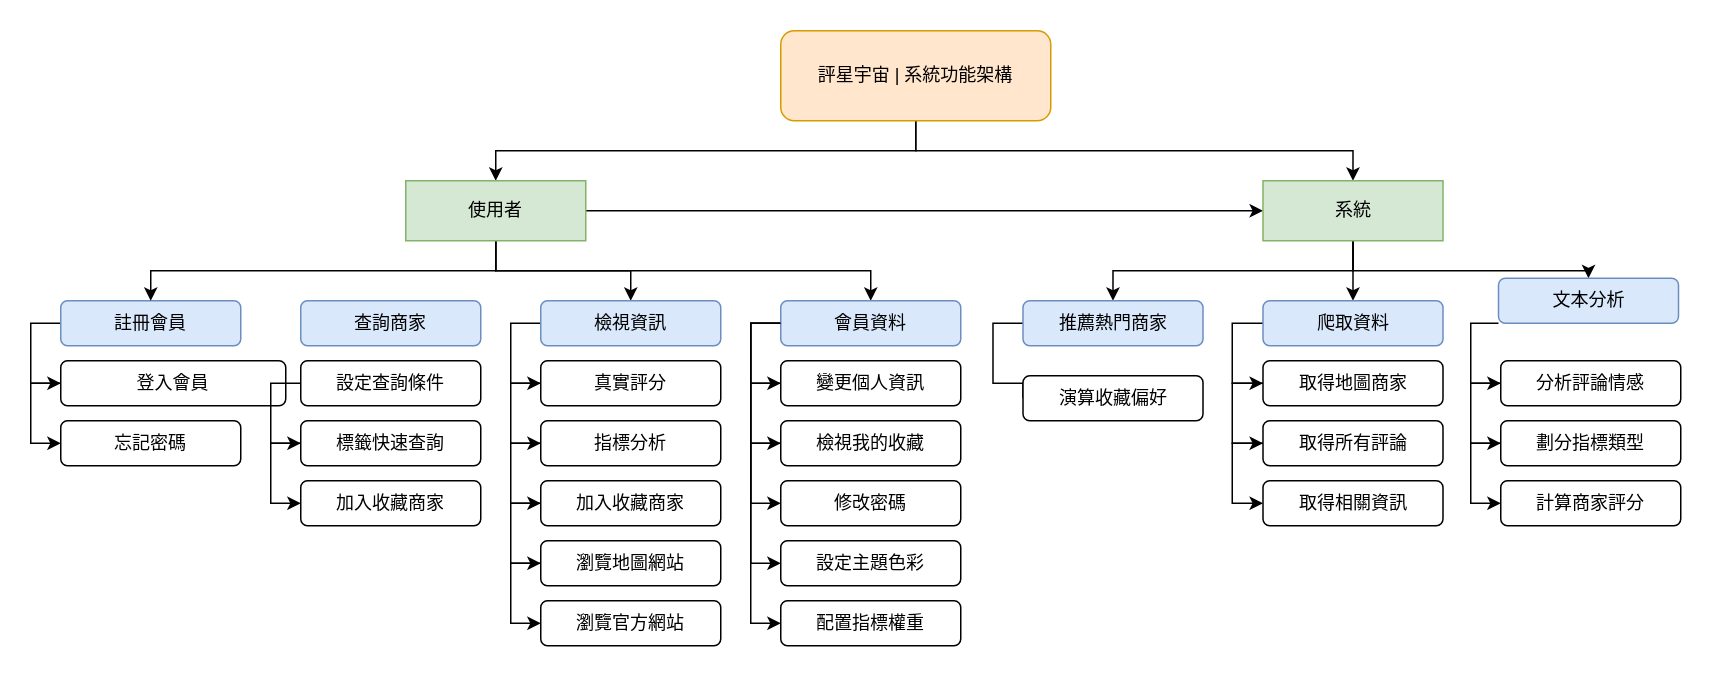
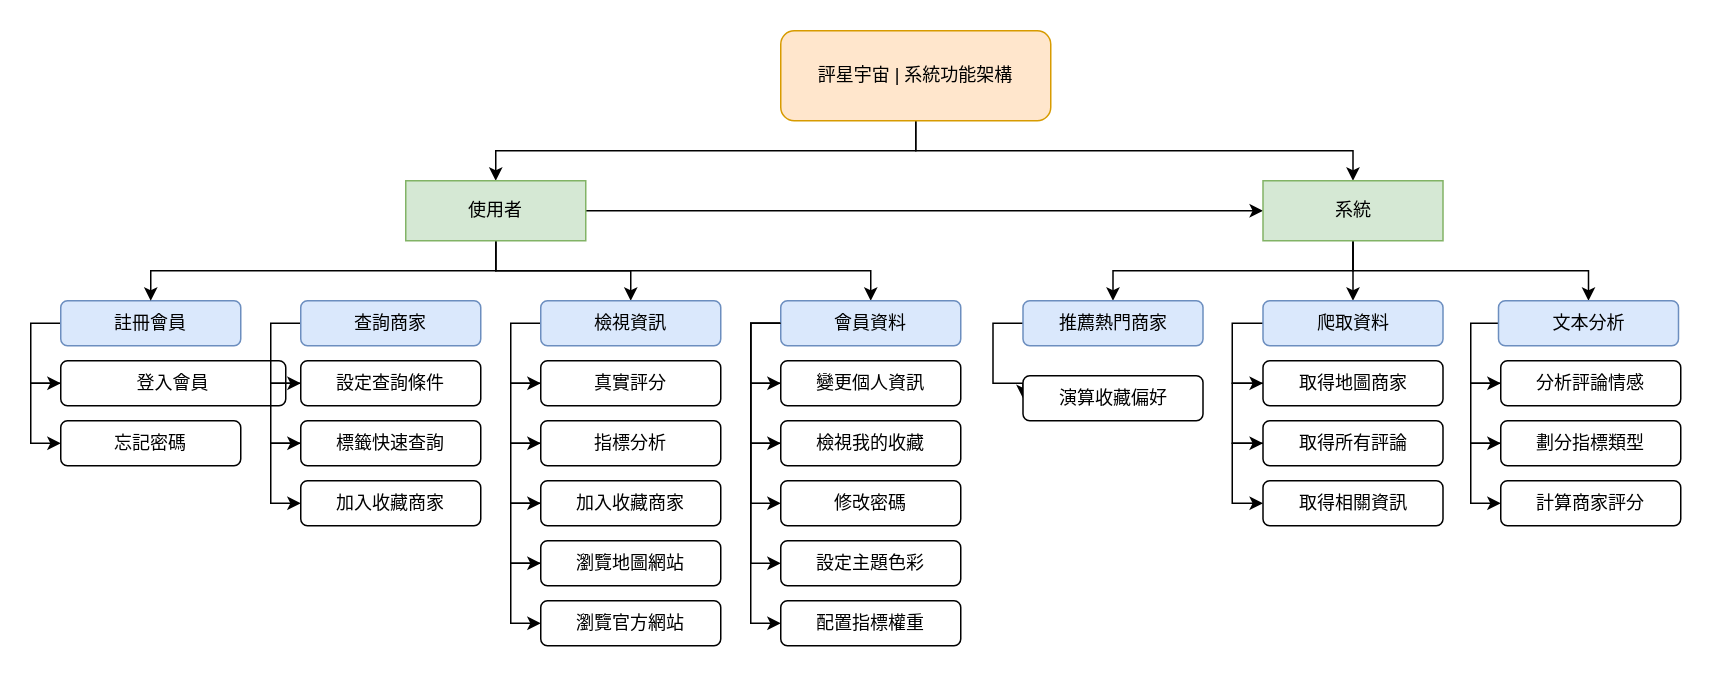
(1589, 301) -> (1589, 323)
none -> (271, 336)
(1023, 385) -> (1019, 383)
